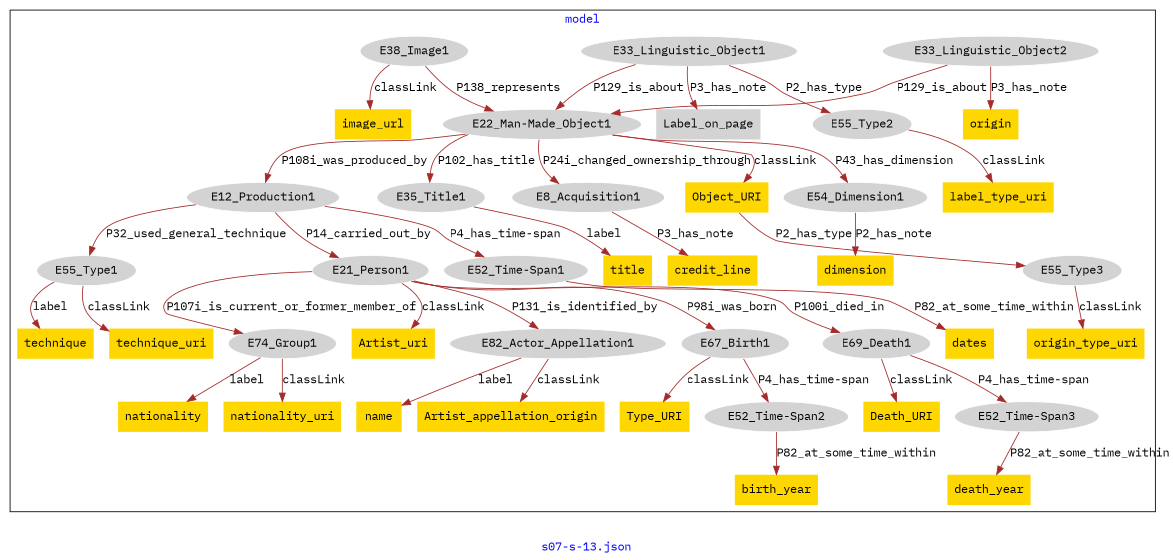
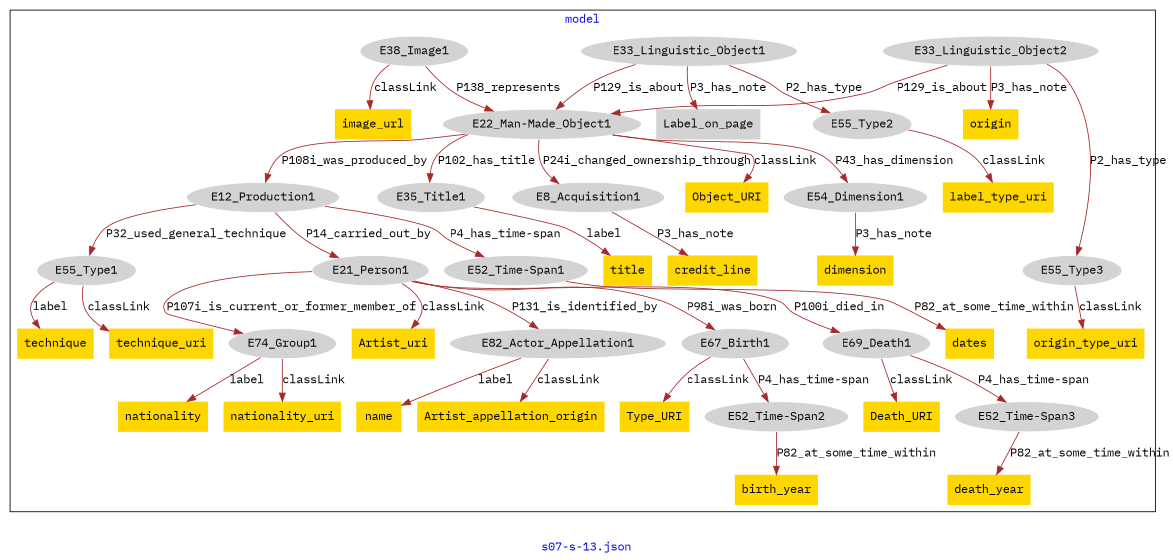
(894, 234) -> (894, 234)
(873, 252) -> (1090, 149)
